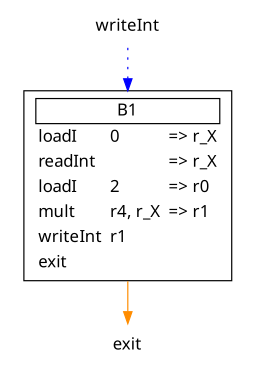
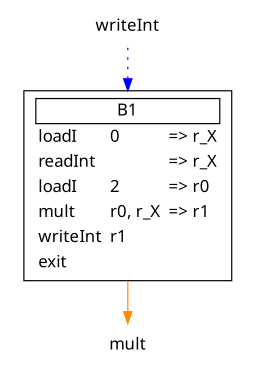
(136, 212) -> (136, 212)
(128, 345) -> (128, 345)
